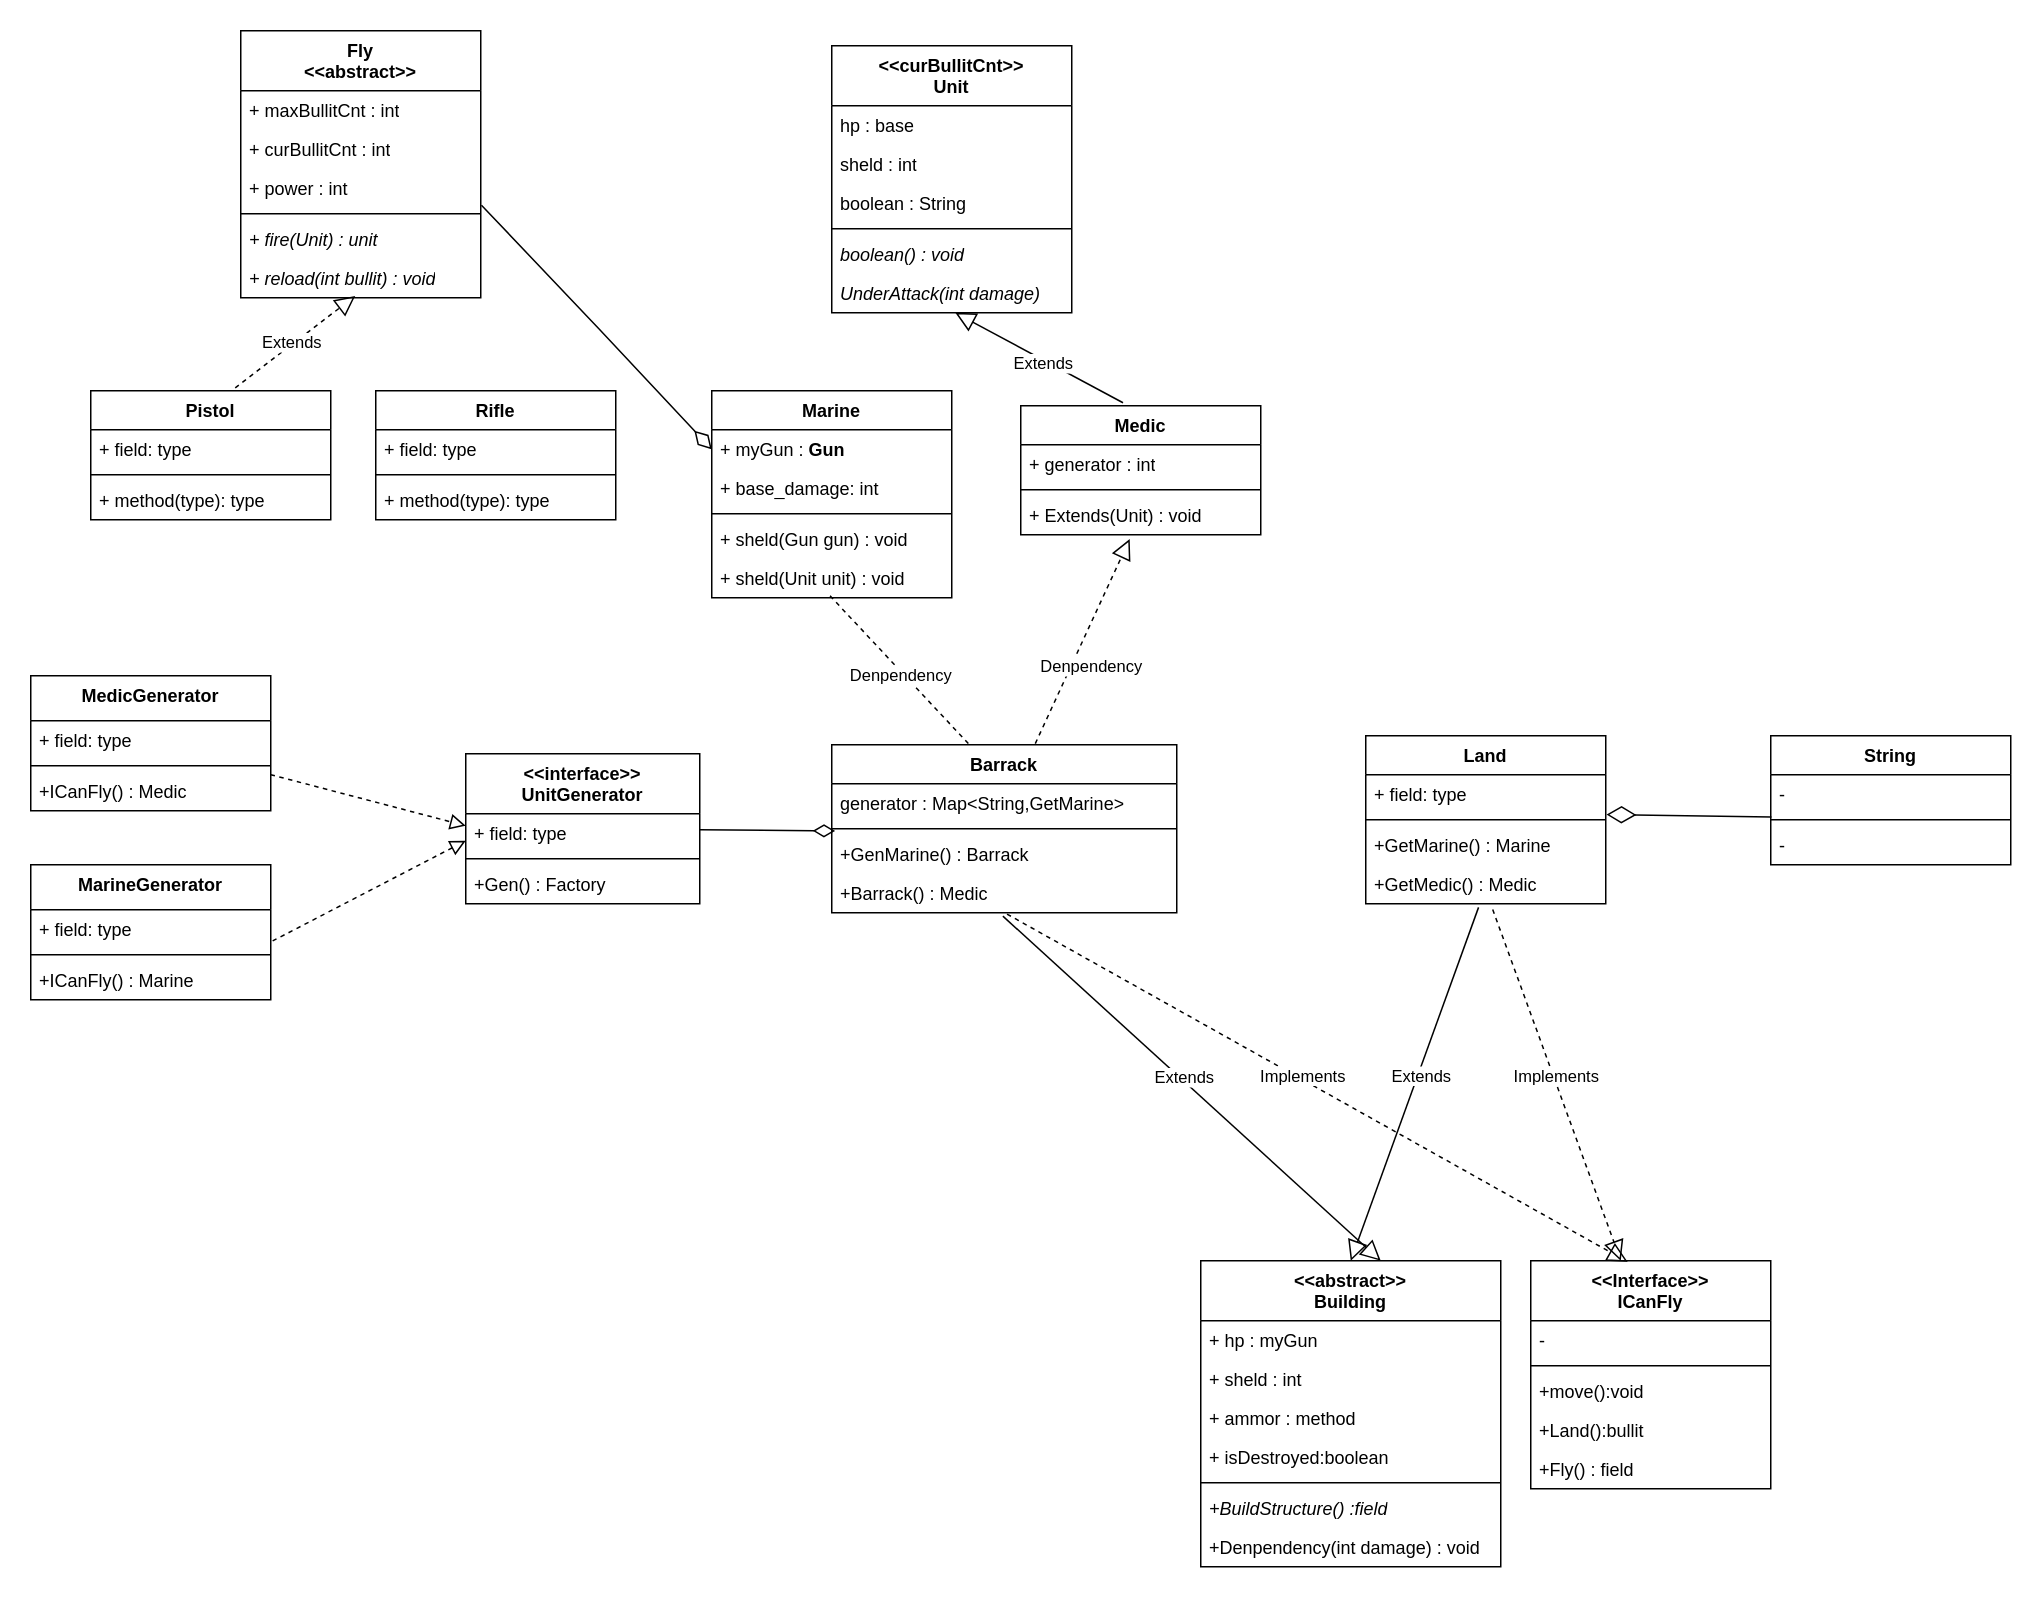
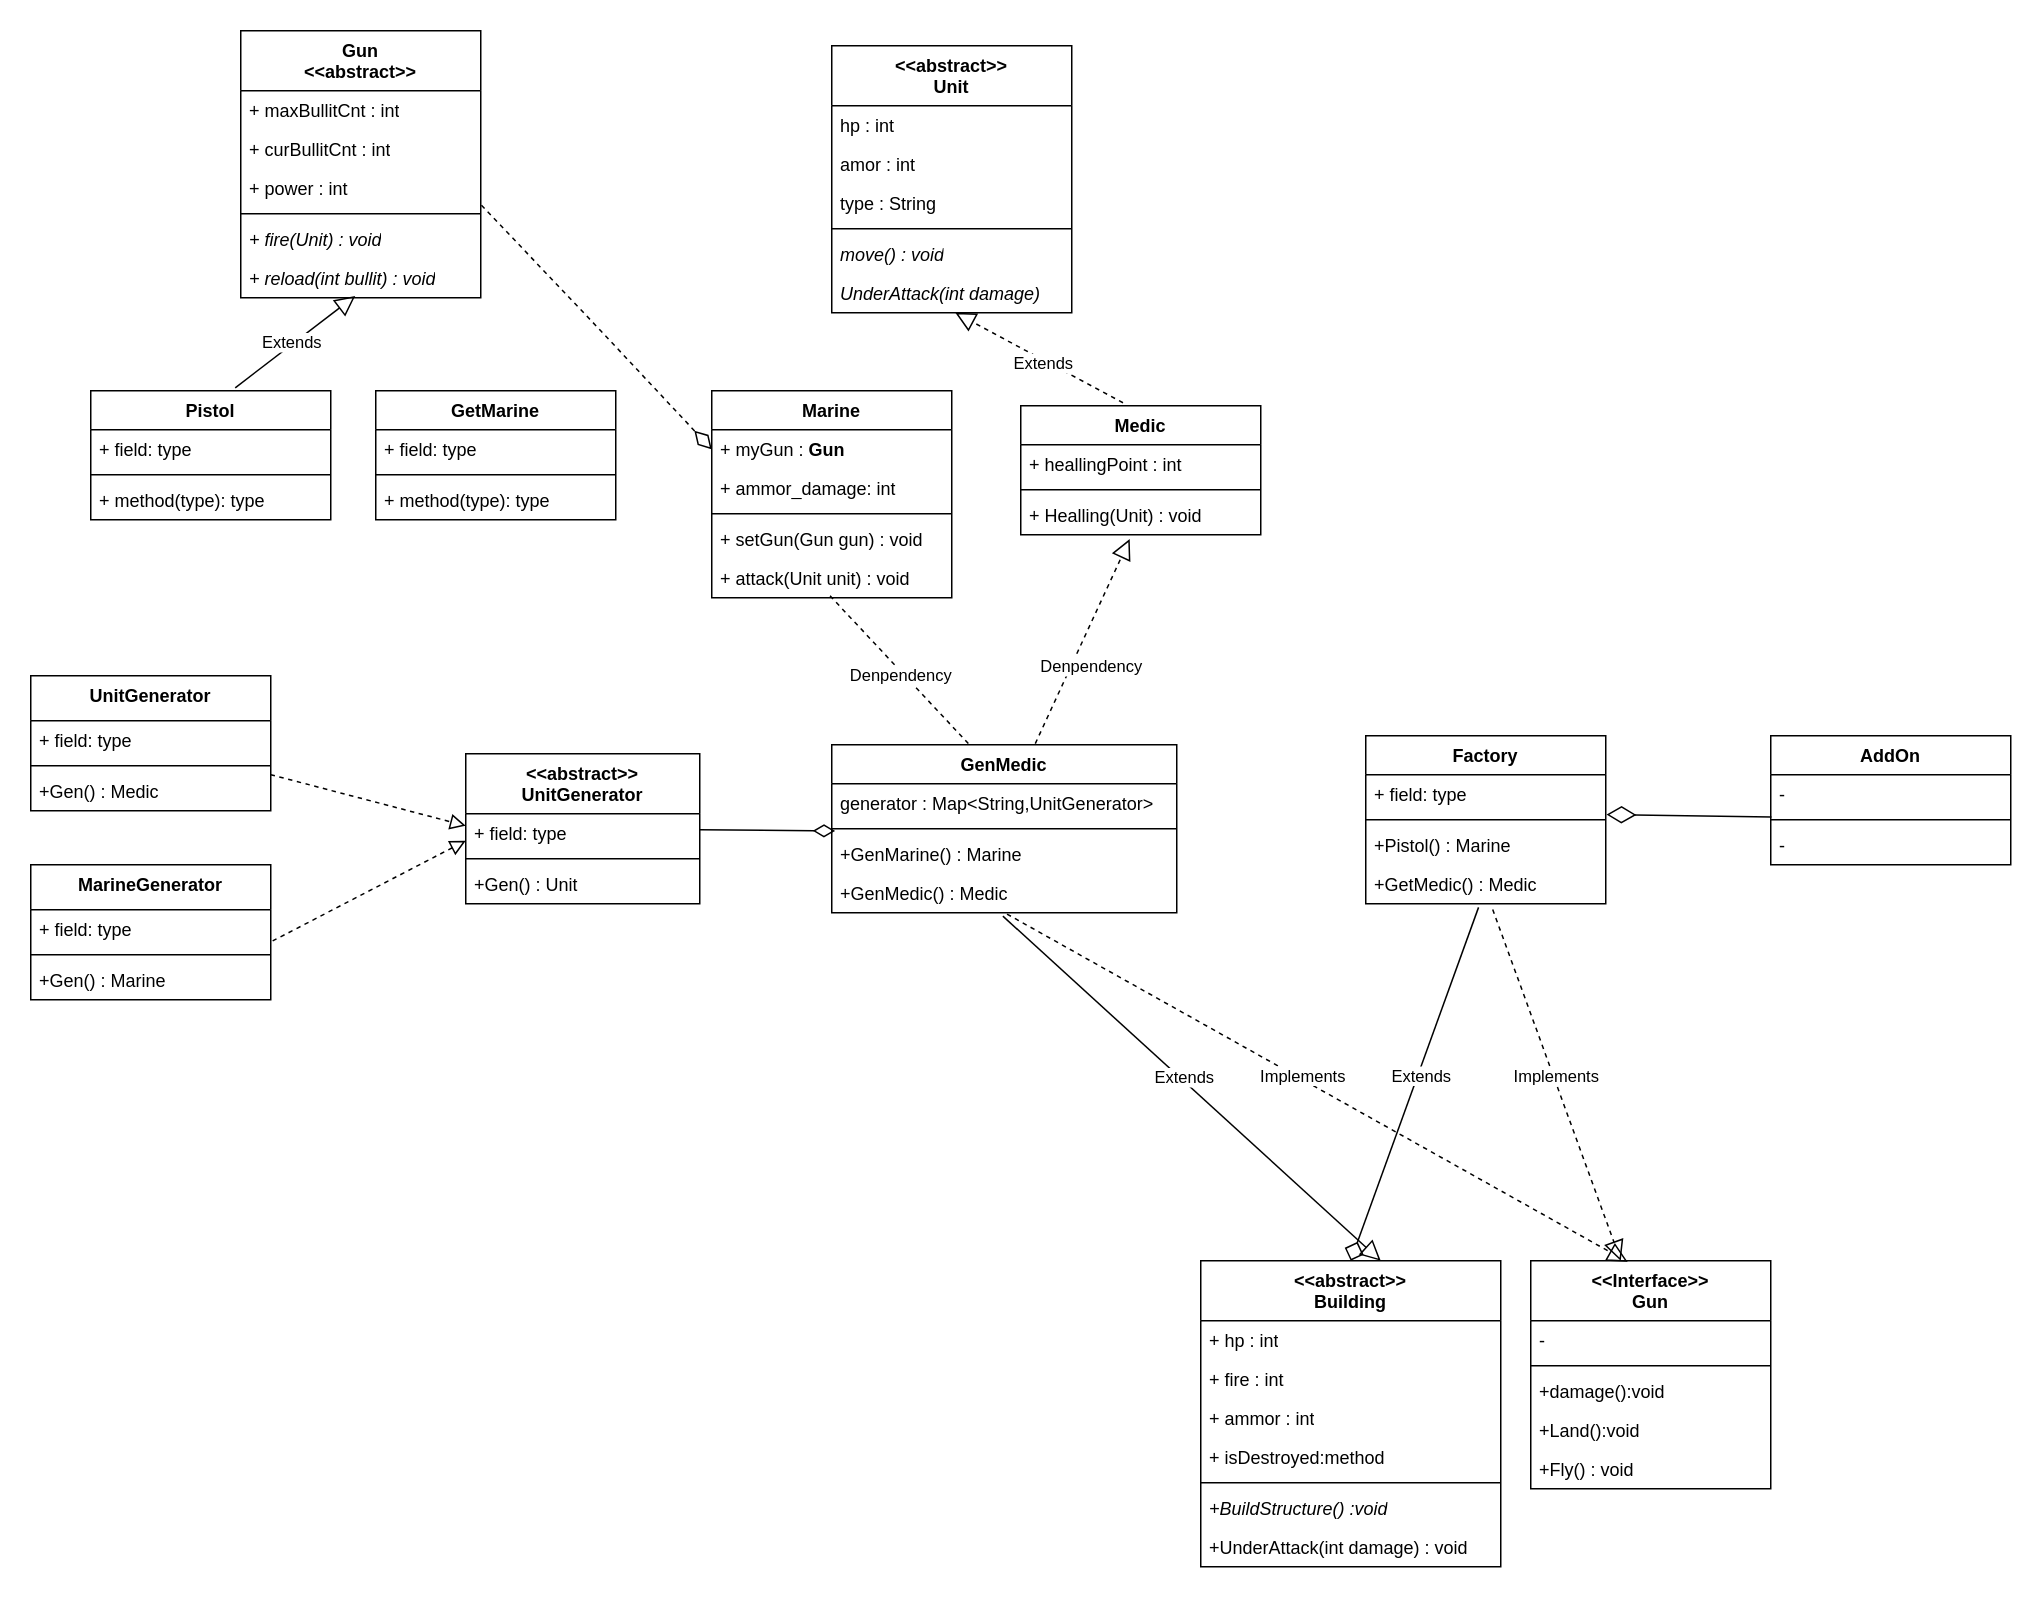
(361, 63) -> (361, 63)
(952, 78) -> (952, 78)
(879, 127) -> (872, 127)
(884, 166) -> (882, 166)
(910, 205) -> (897, 205)
(329, 241) -> (329, 241)
(910, 256) -> (897, 256)
(588, 317) -> (588, 317)
(1003, 338) -> (1003, 338)
(258, 370) -> (258, 370)
(496, 412) -> (496, 412)
(1104, 466) -> (1115, 466)
(802, 490) -> (807, 490)
(1127, 517) -> (1125, 517)
(820, 541) -> (828, 541)
(826, 580) -> (833, 580)
(151, 697) -> (151, 697)
(1486, 757) -> (1486, 757)
(1891, 757) -> (1891, 757)
(1004, 766) -> (1004, 766)
(583, 786) -> (583, 786)
(119, 793) -> (101, 793)
(993, 805) -> (1006, 816)
(1469, 847) -> (1451, 847)
(942, 856) -> (935, 856)
(548, 886) -> (531, 886)
(922, 895) -> (925, 895)
(124, 982) -> (106, 982)
(1357, 1242) -> (1357, 1243)
(1651, 1293) -> (1651, 1293)
(1261, 1342) -> (1248, 1342)
(1261, 1381) -> (1256, 1381)
(1596, 1393) -> (1606, 1393)
(1281, 1420) -> (1264, 1420)
(1601, 1432) -> (1596, 1432)
(1306, 1459) -> (1304, 1459)
(1596, 1471) -> (1594, 1471)
(1317, 1510) -> (1314, 1510)
(1352, 1549) -> (1352, 1549)
